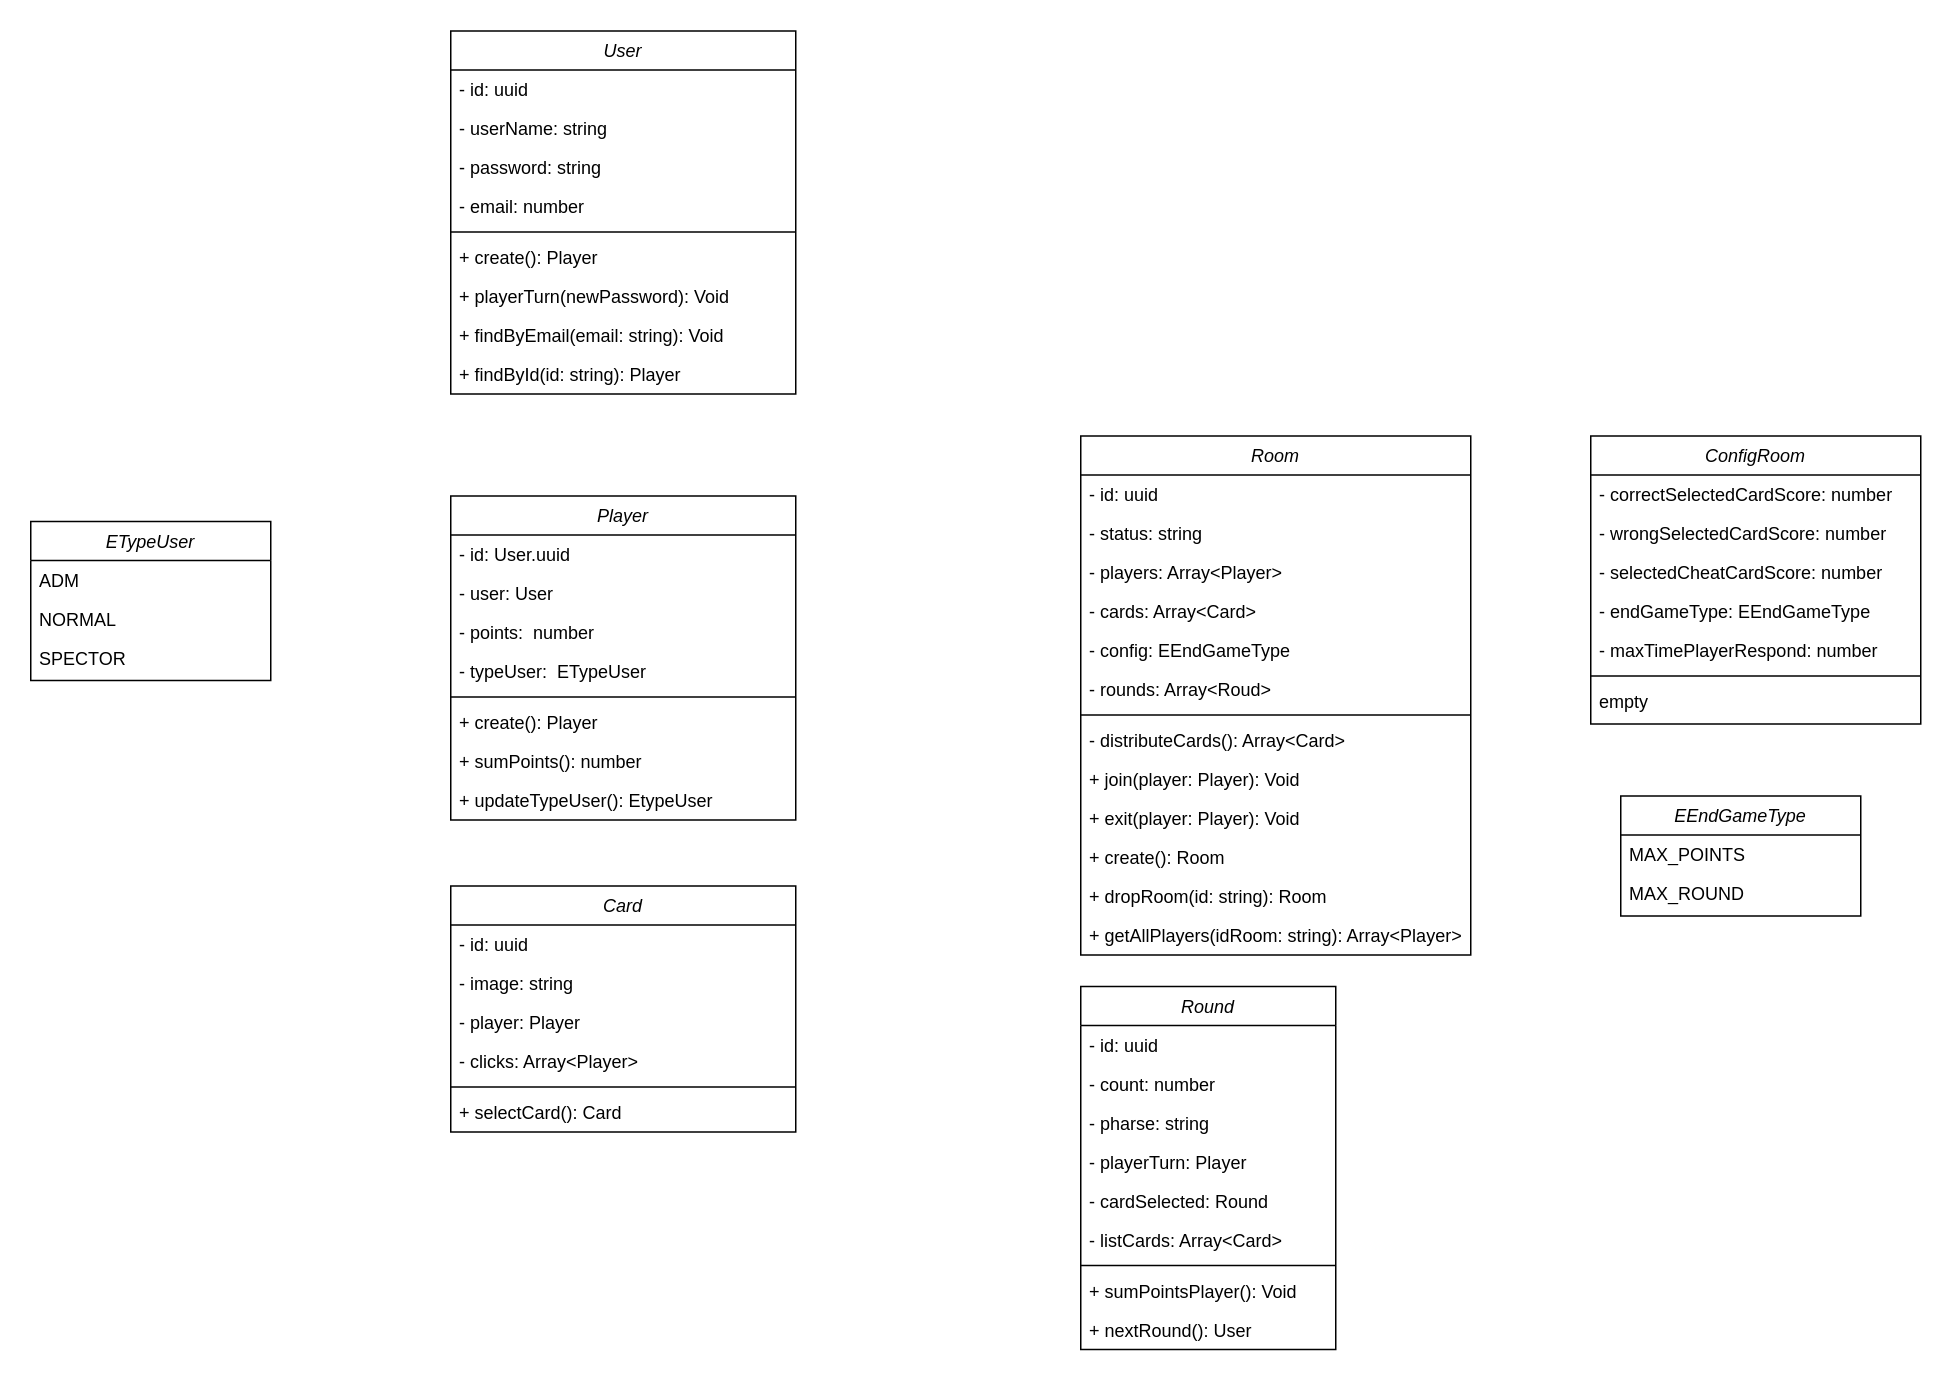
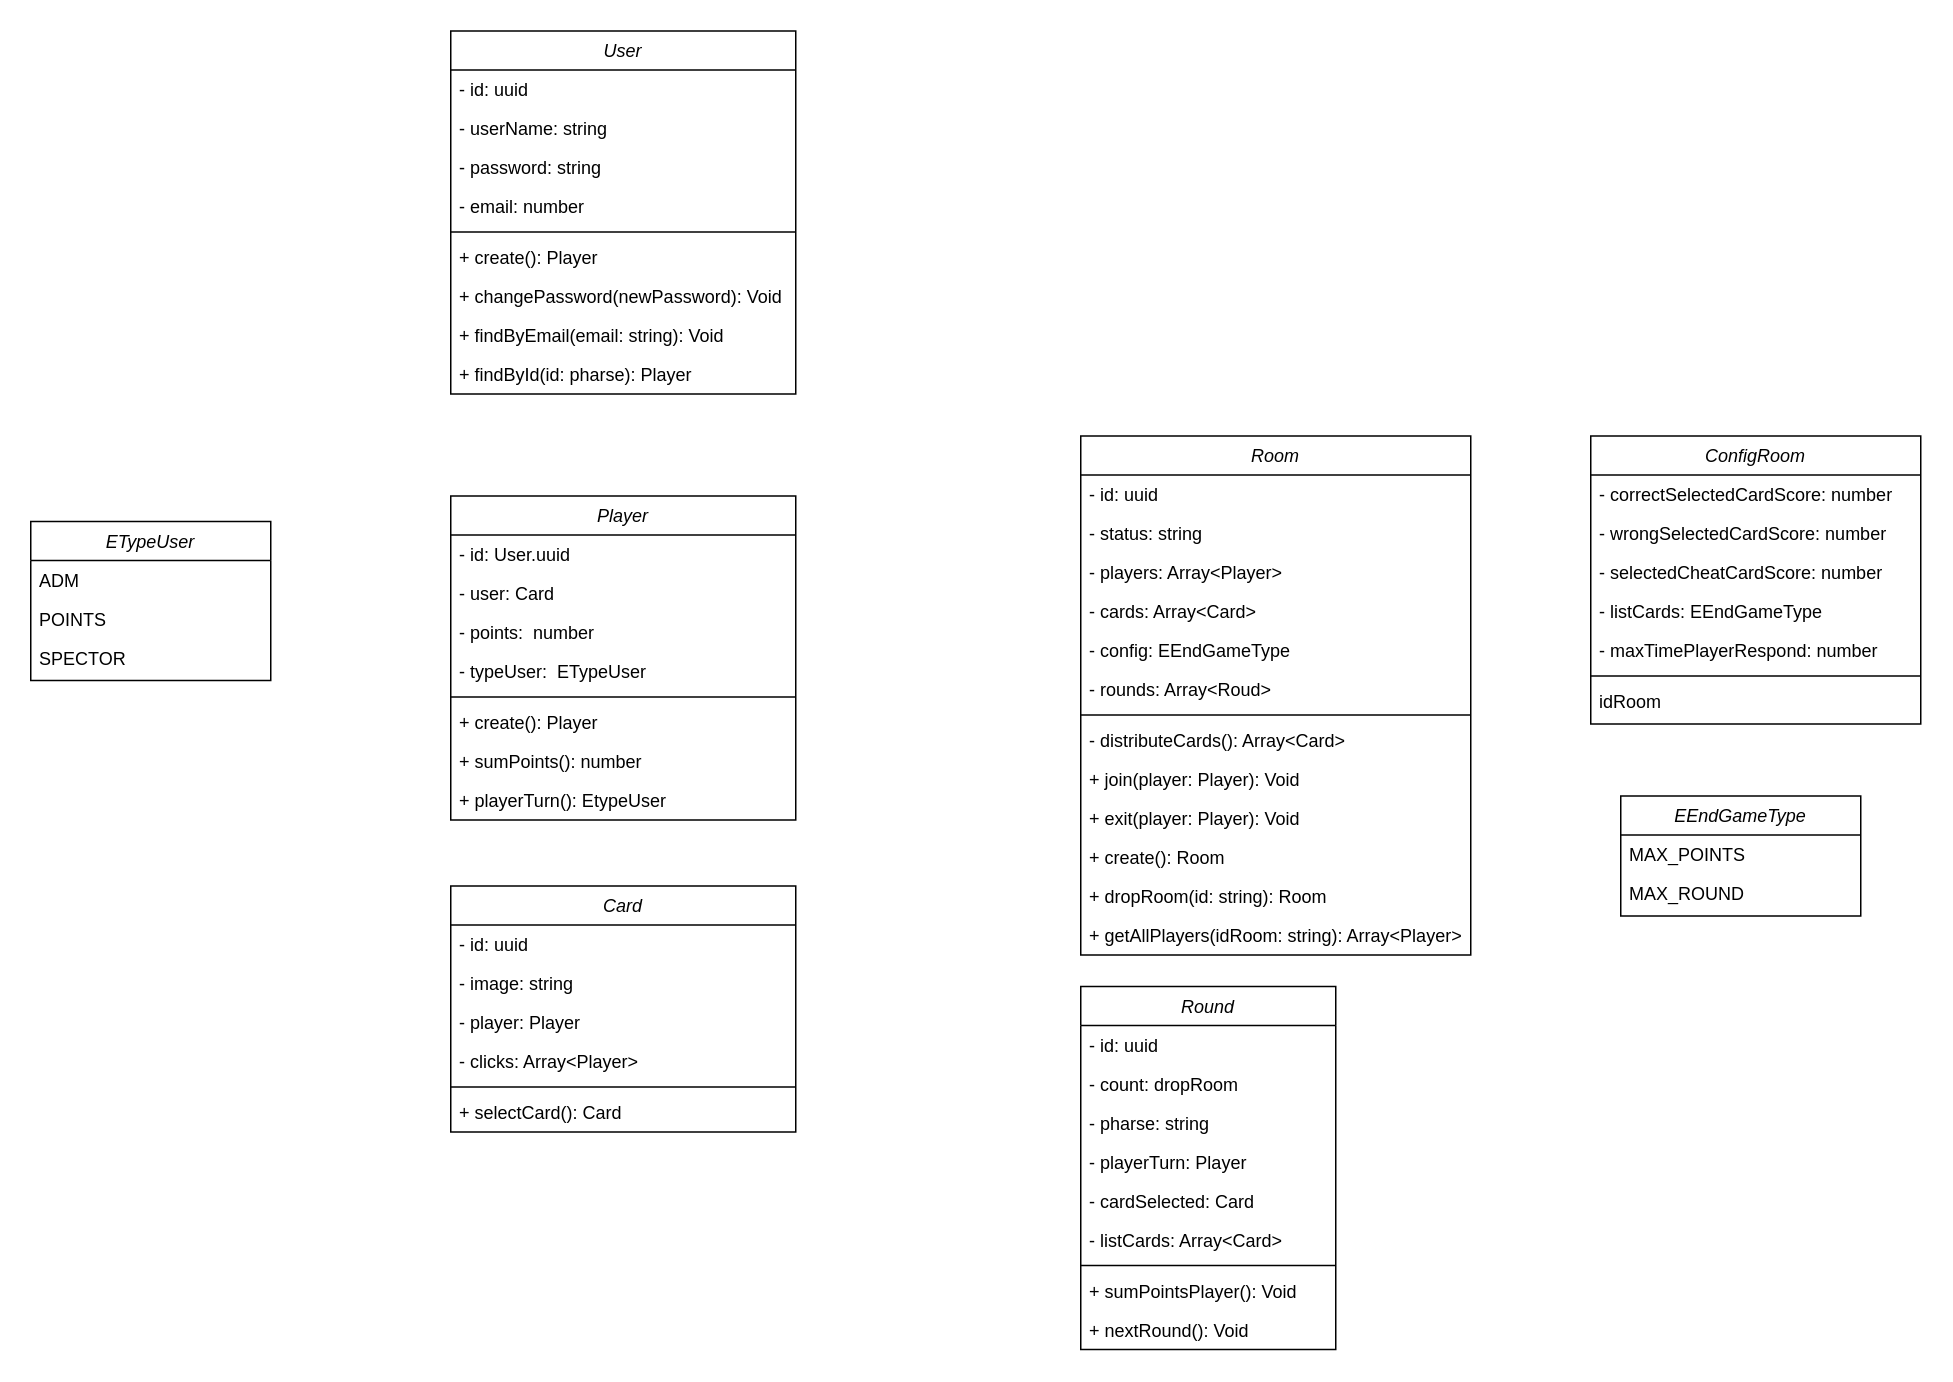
(604, 297) -> (626, 297)
(591, 375) -> (594, 375)
(512, 594) -> (512, 594)
(1730, 612) -> (1716, 612)
(69, 620) -> (69, 620)
(1624, 702) -> (1627, 702)
(598, 801) -> (576, 801)
(1158, 1085) -> (1168, 1085)
(1185, 1202) -> (1180, 1202)
(1178, 1331) -> (1175, 1331)
